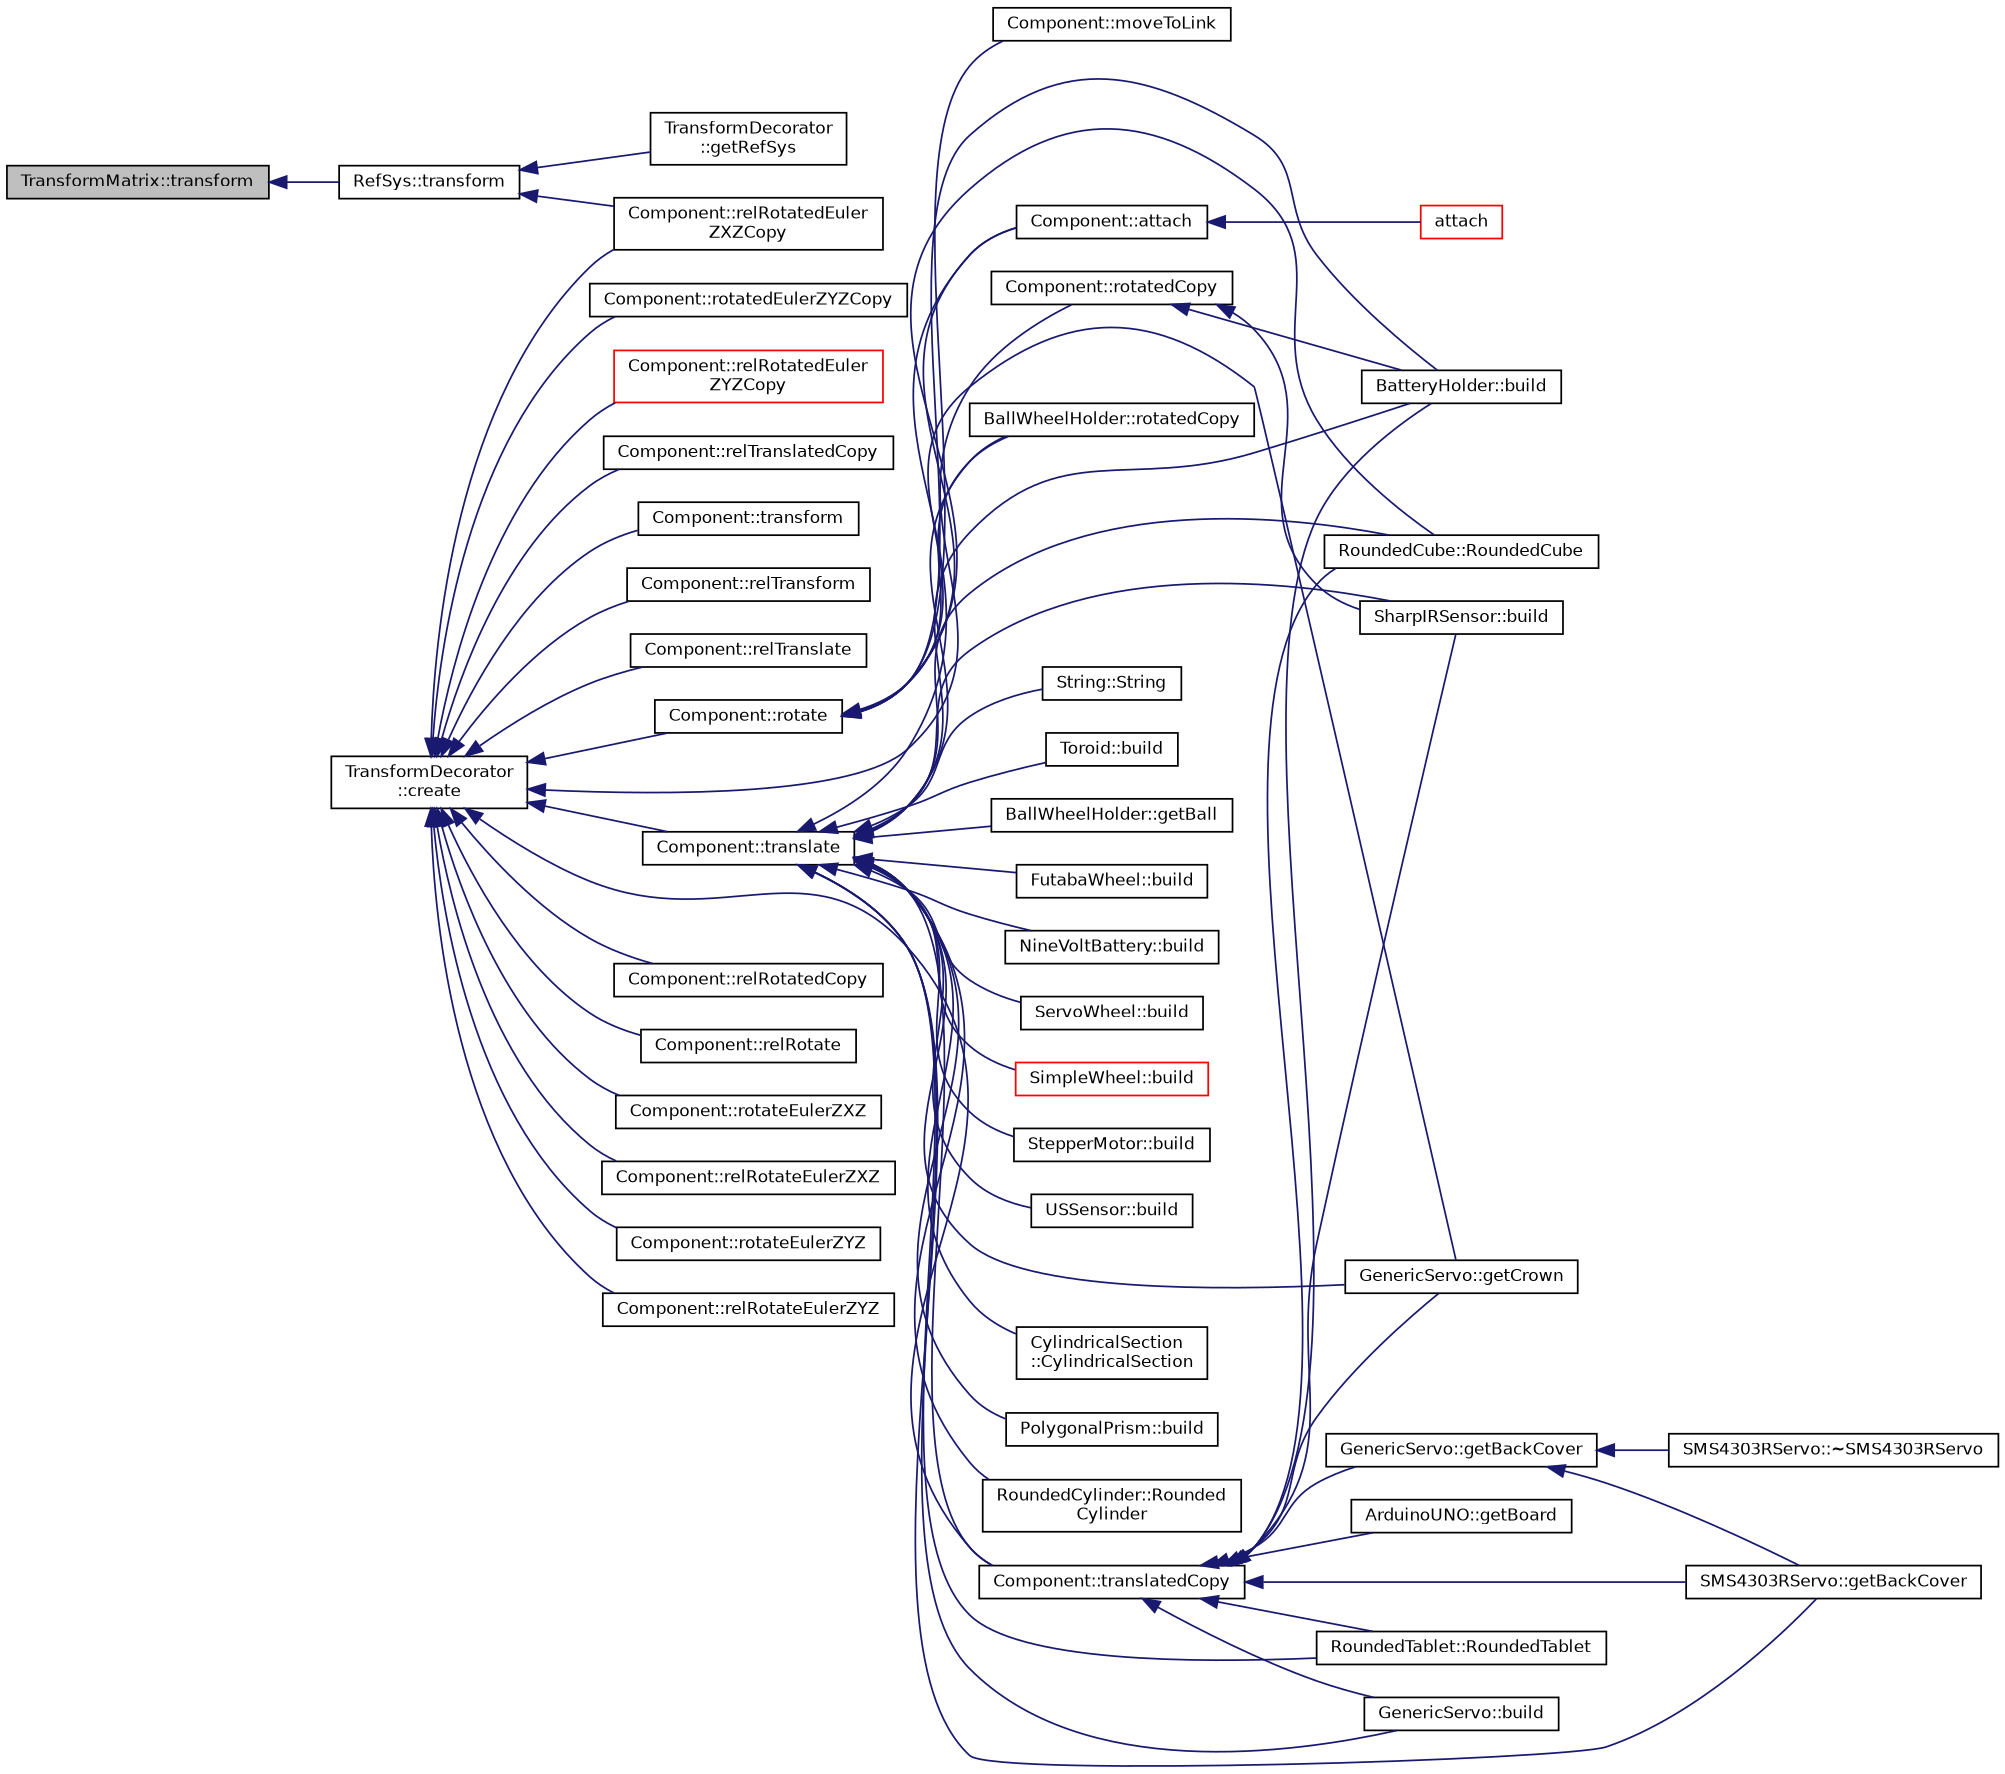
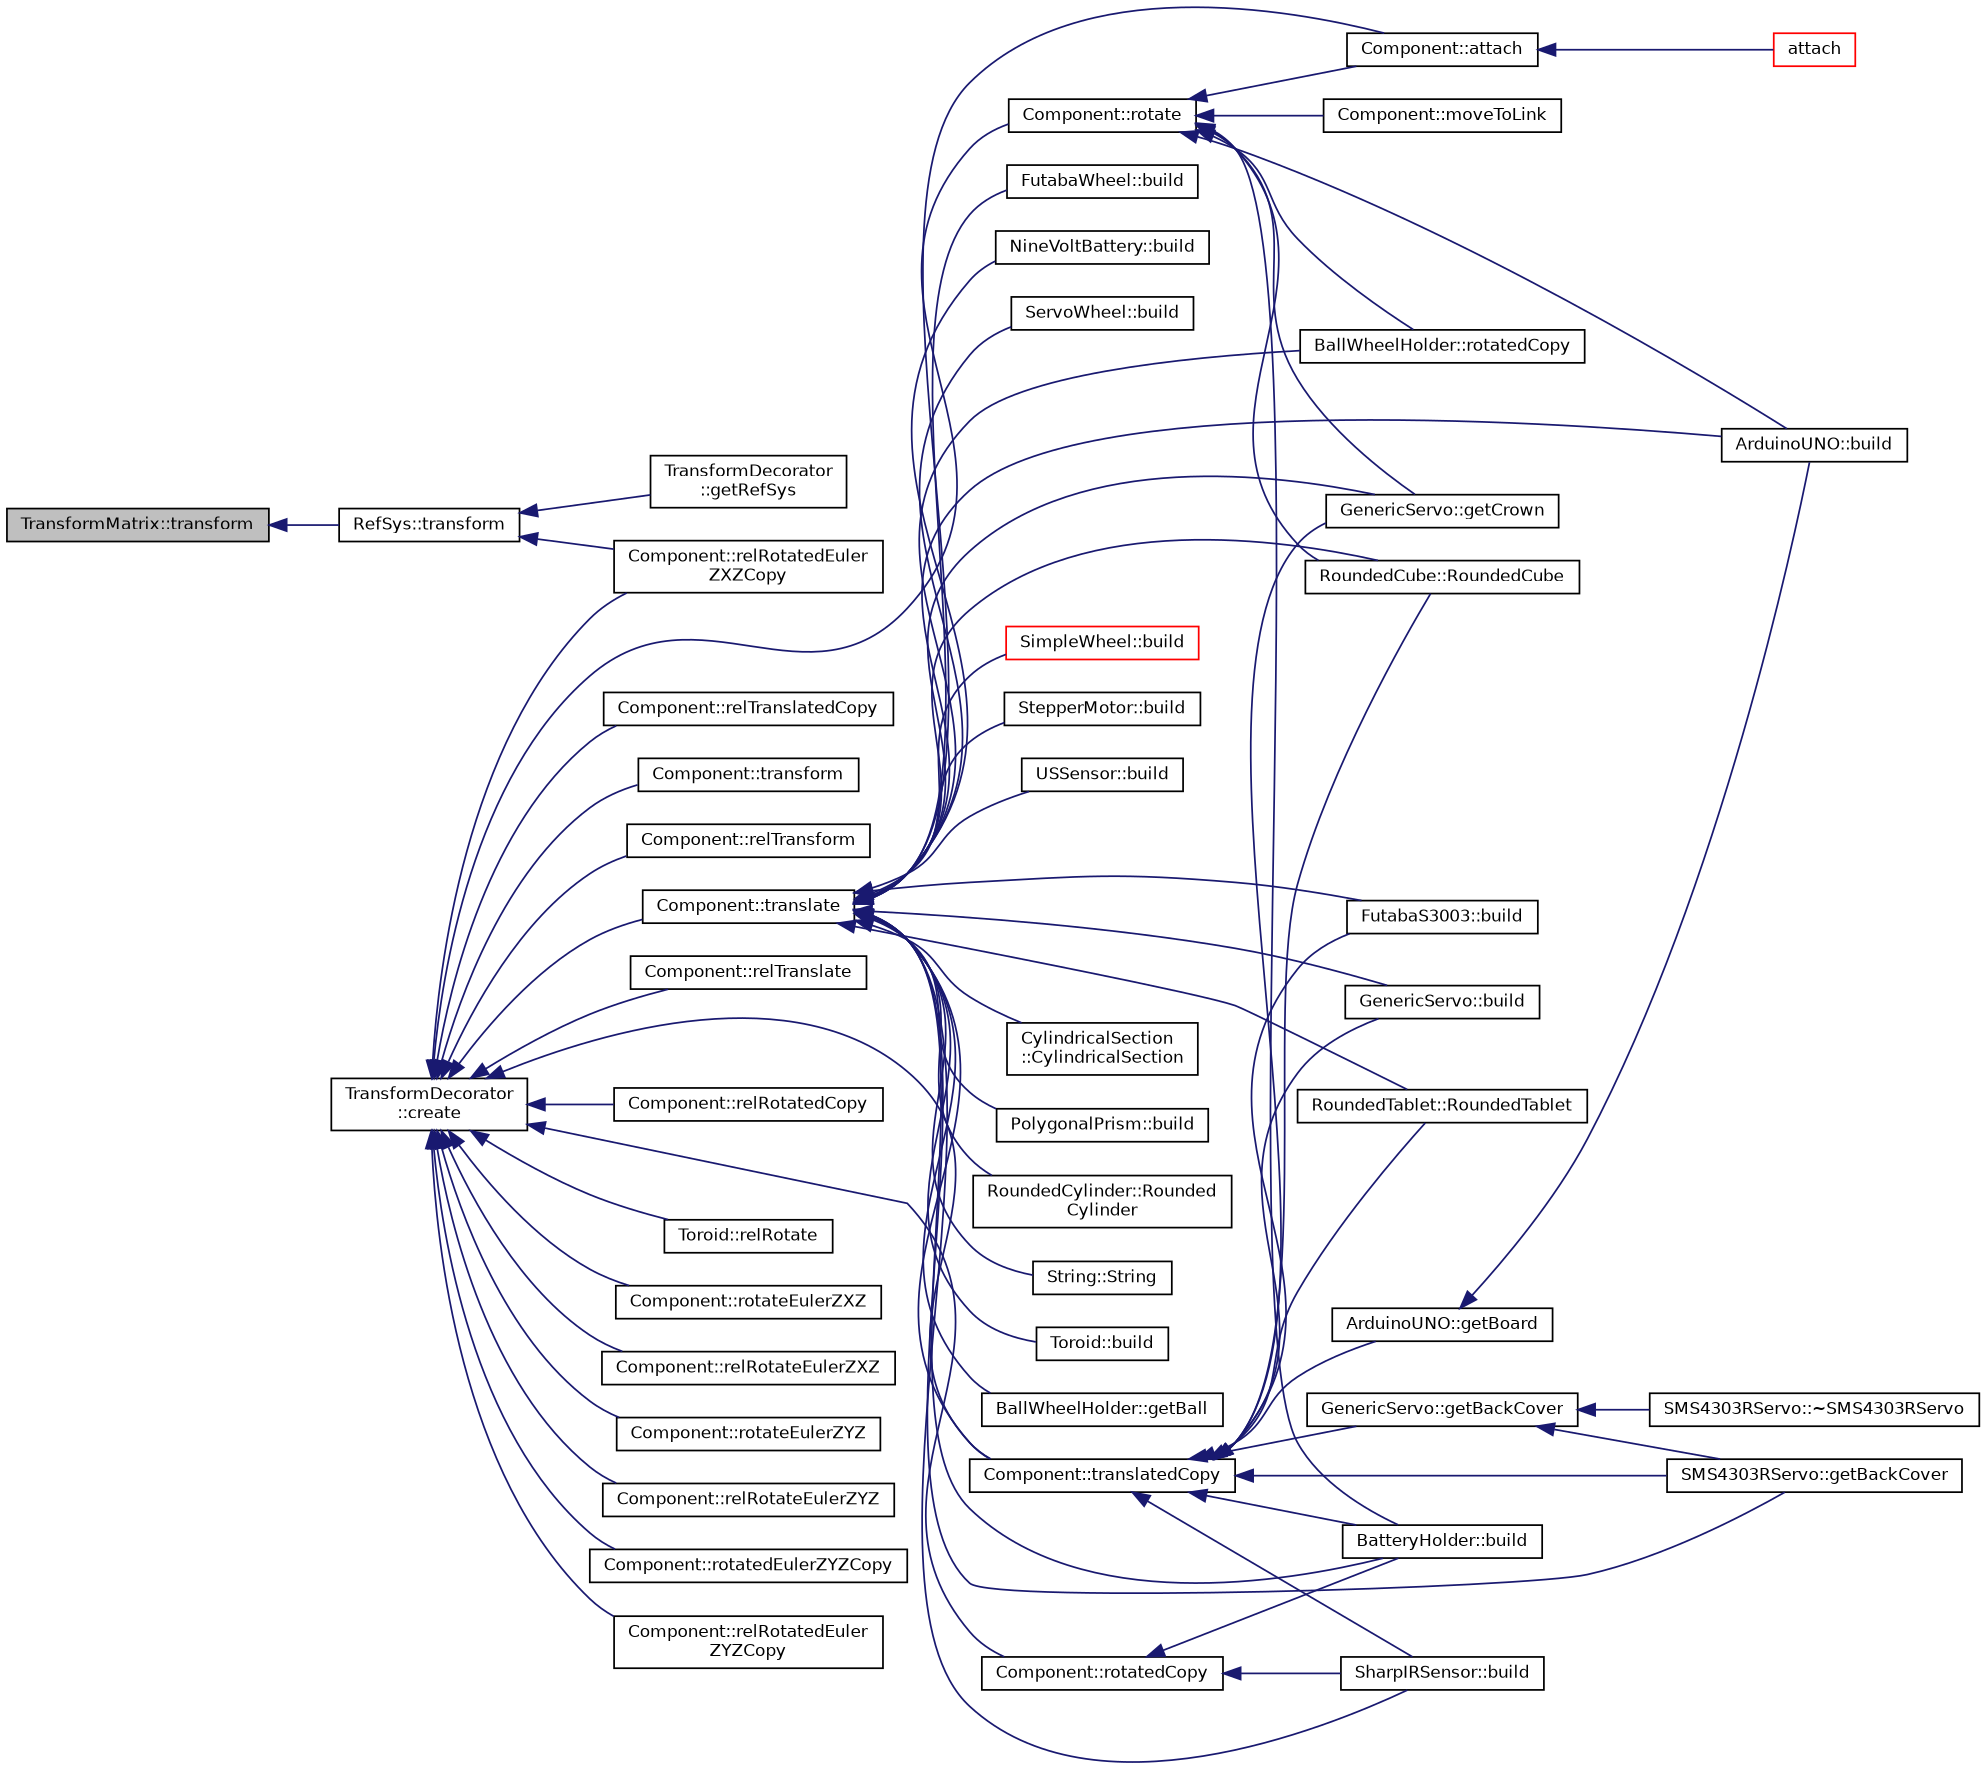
(749, 376) -> (749, 1642)
none -> (1815, 445)
none -> (1442, 917)
(749, 1046) -> (749, 1236)
